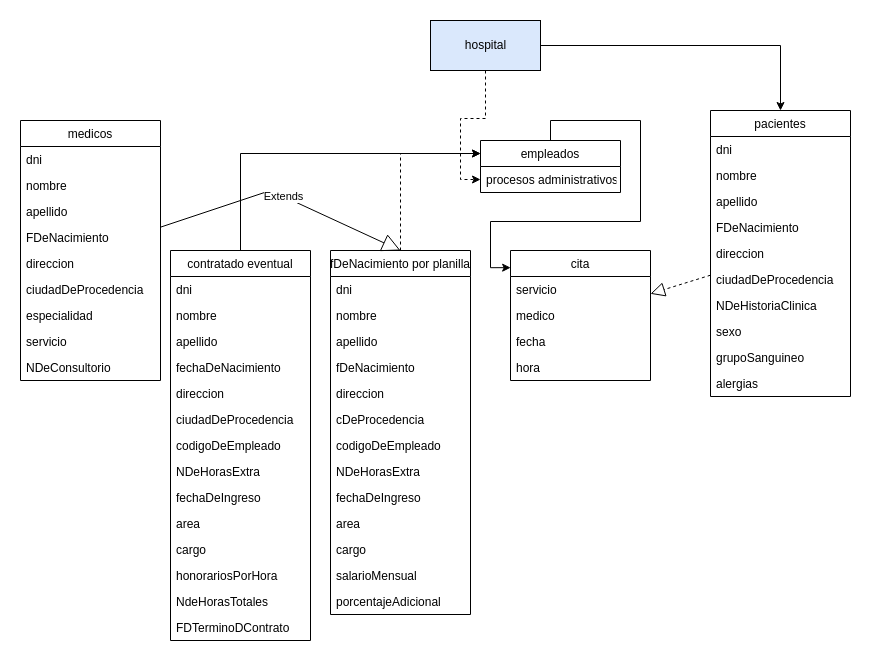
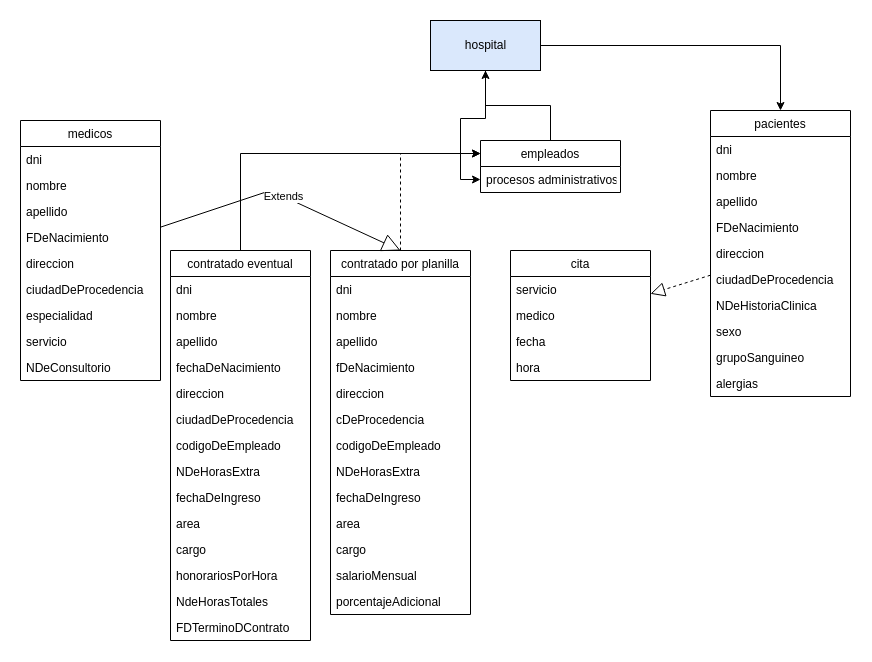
(461, 137) -> (461, 137)
(633, 222) -> (528, 106)
(400, 264) -> (400, 264)
